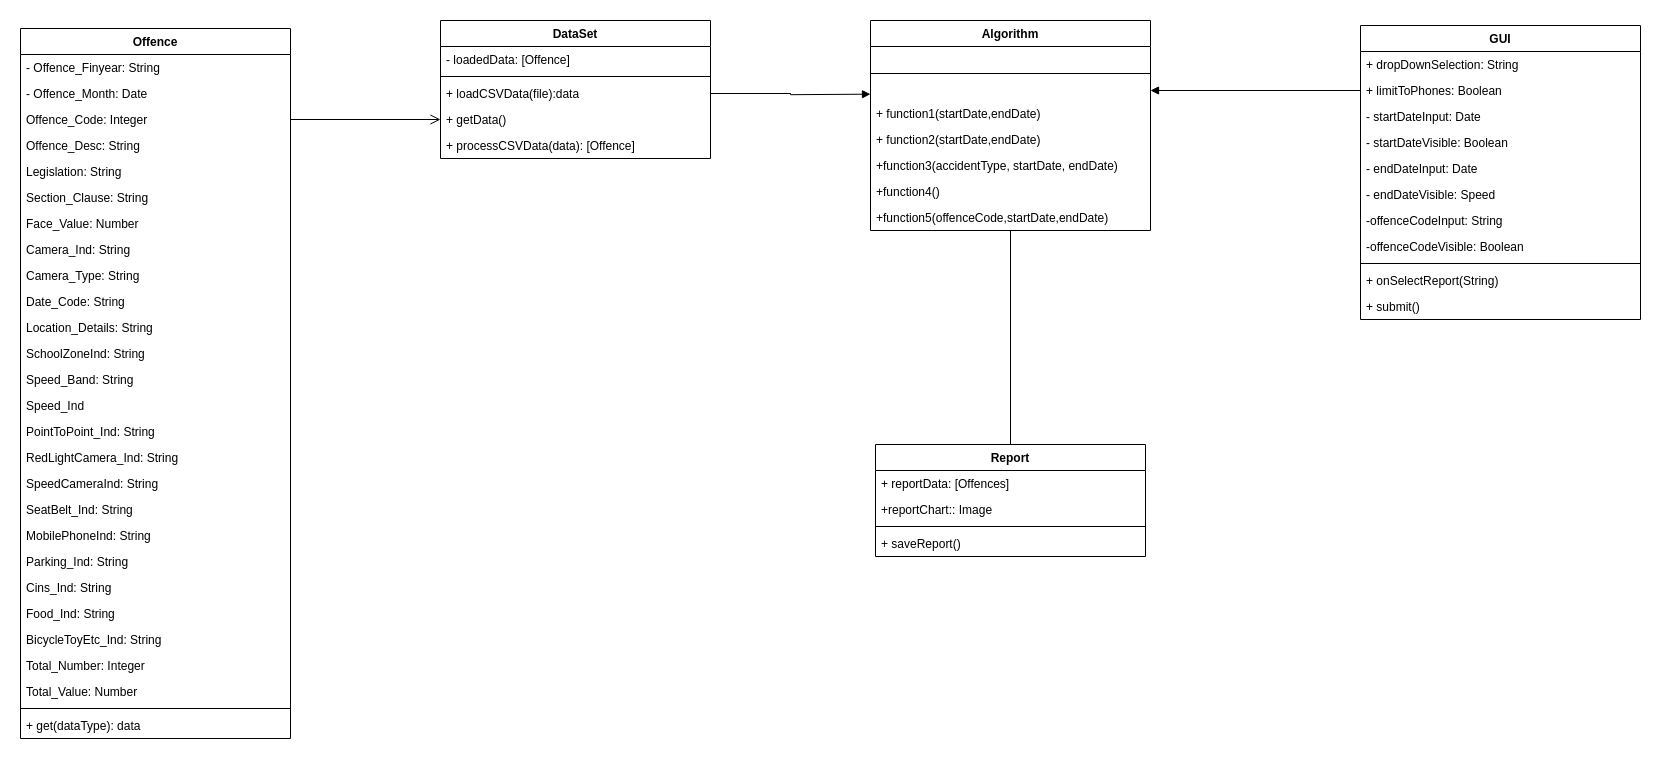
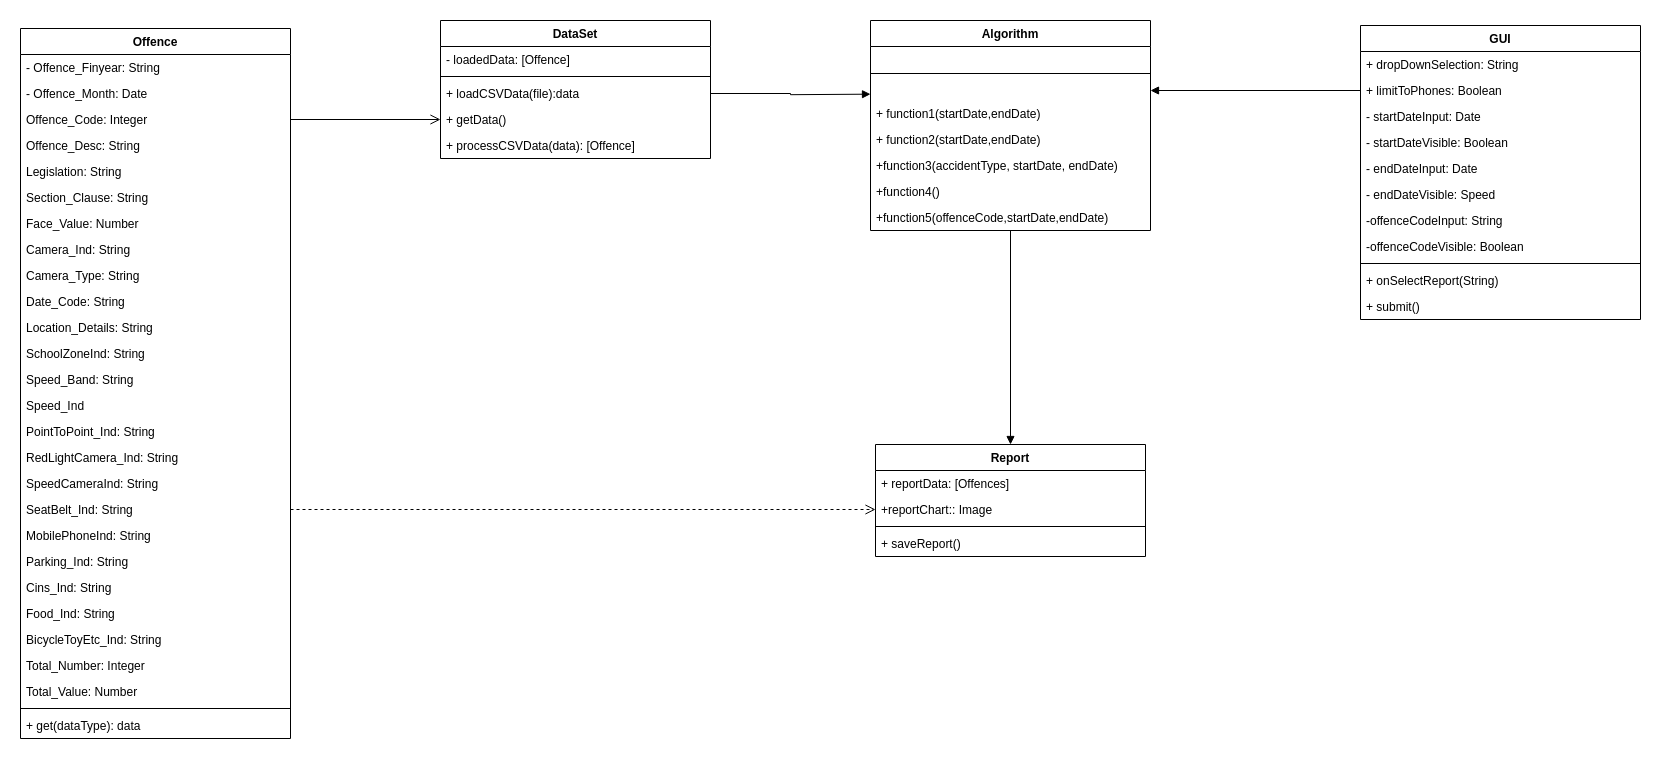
(1011, 438) -> (1011, 435)
none -> (582, 510)
